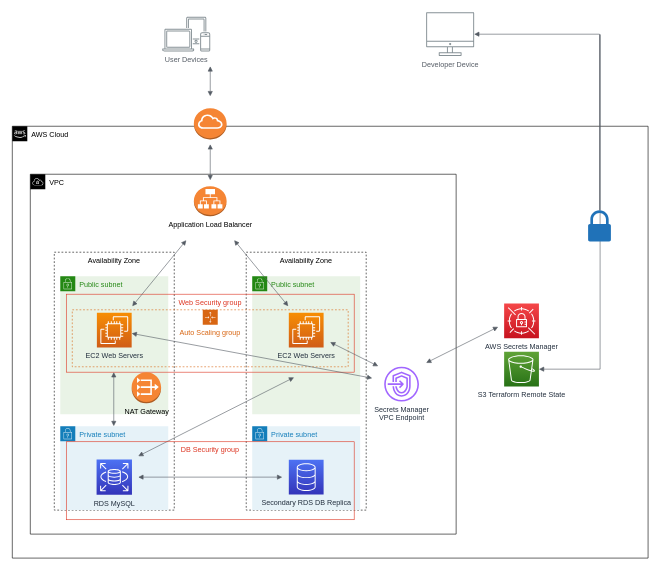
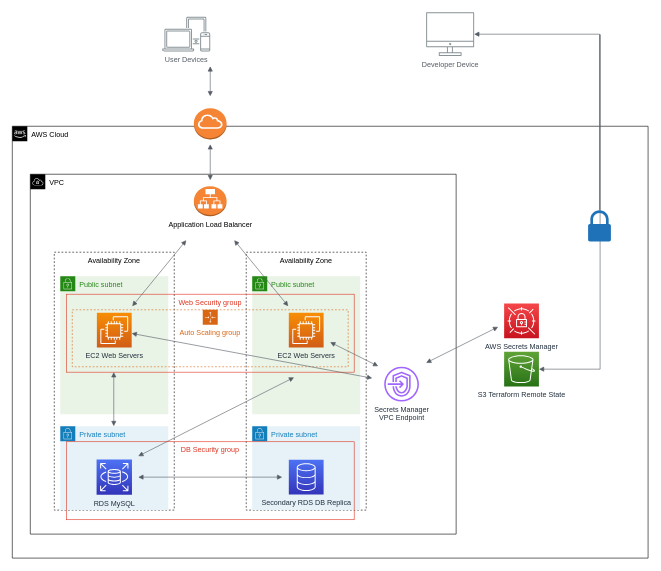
(146, 388) -> none
